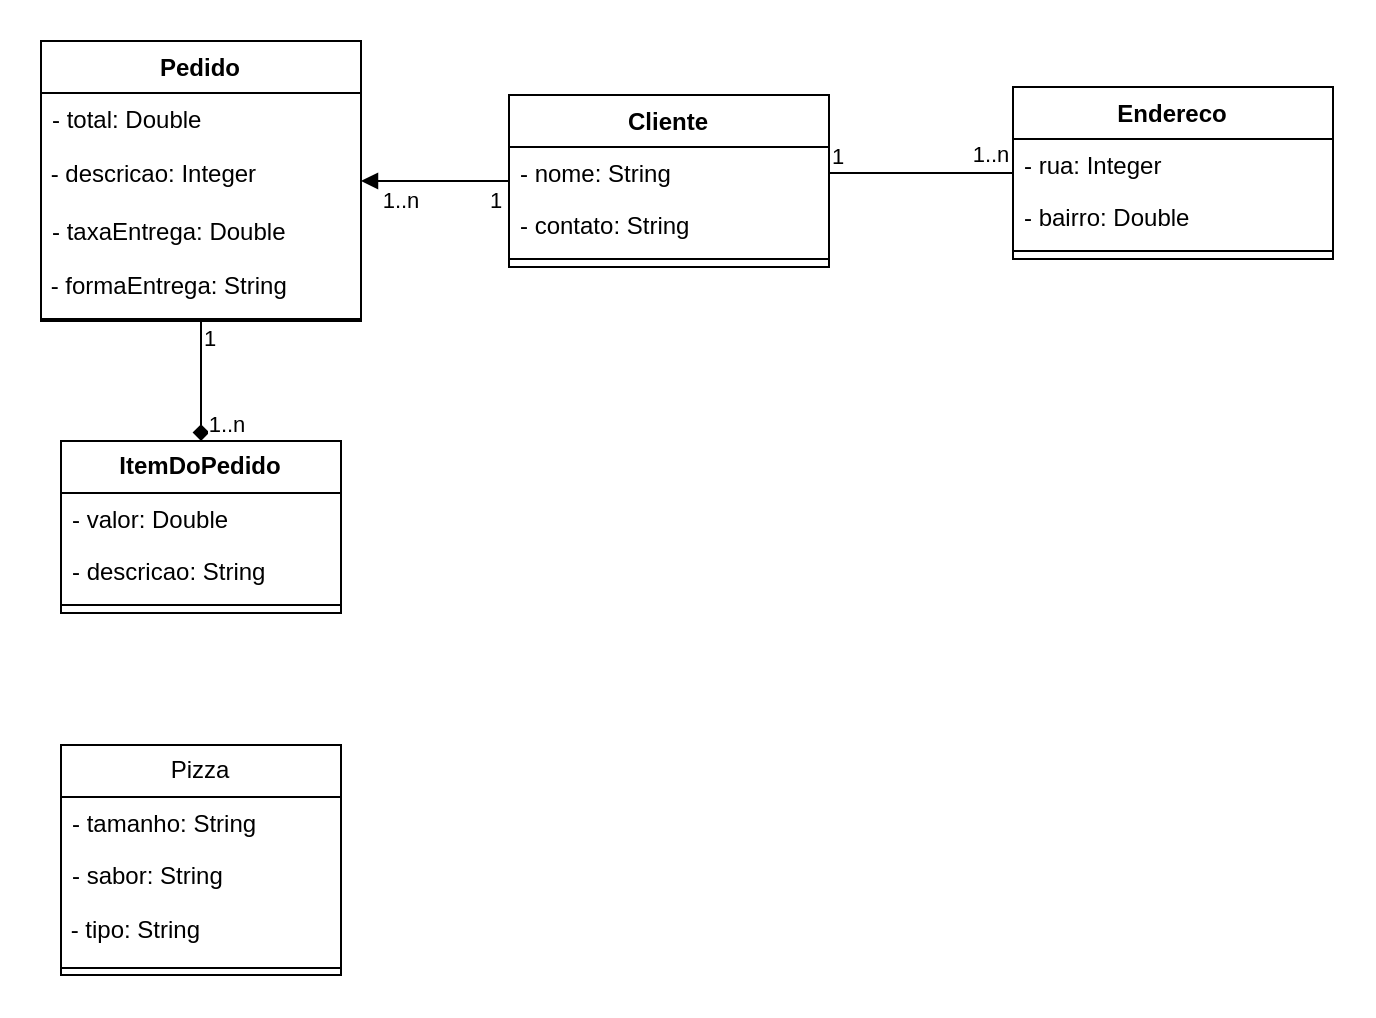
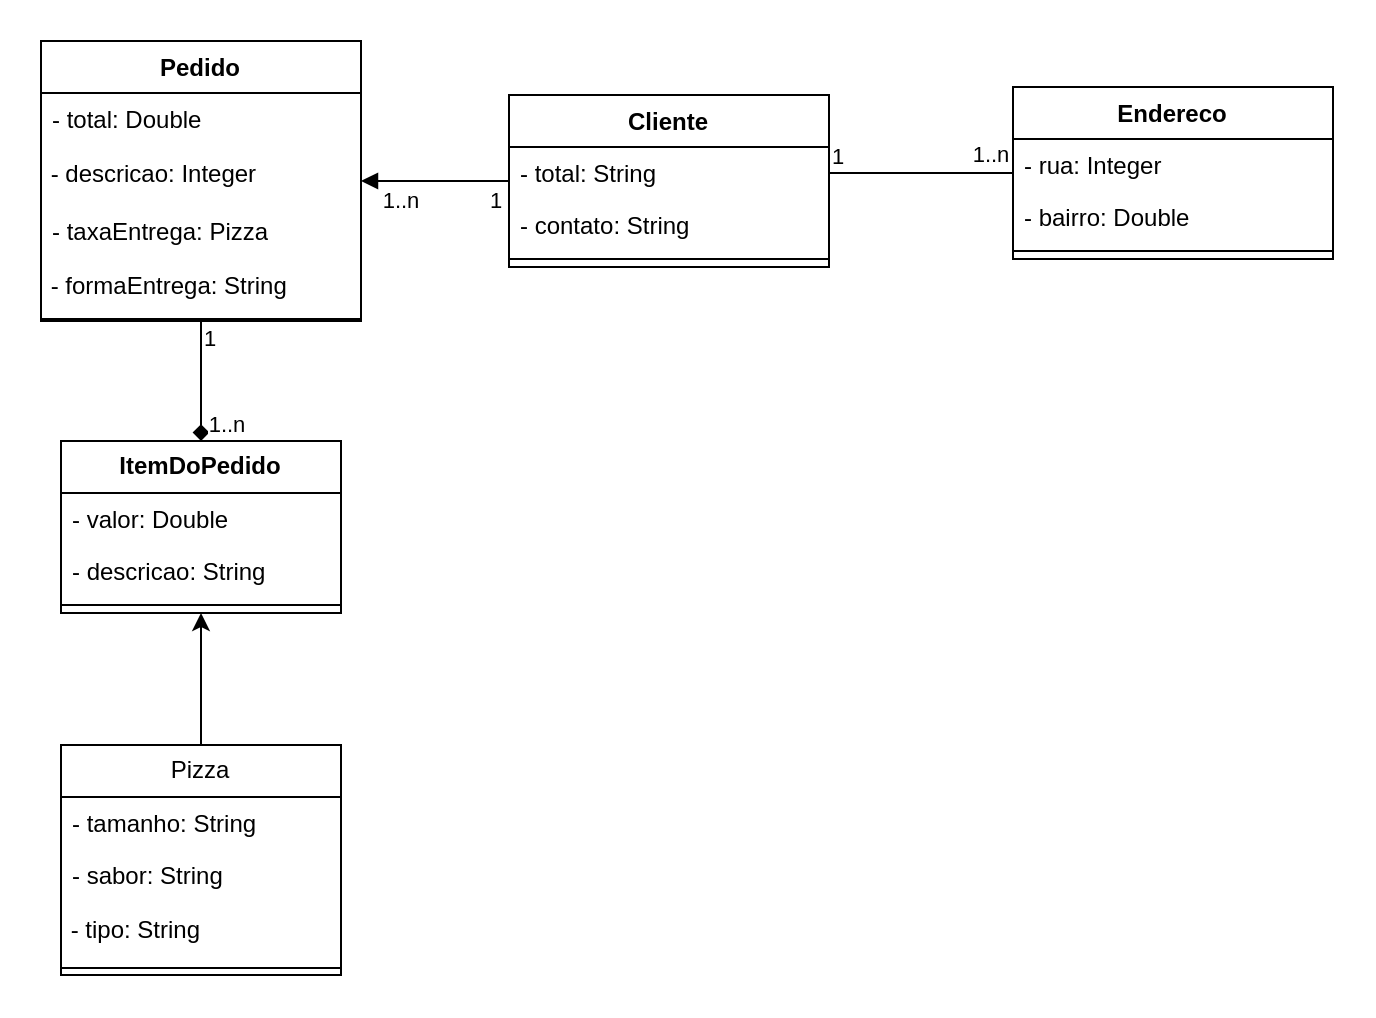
(603, 175) -> (606, 175)
(182, 233) -> (175, 233)
none -> (201, 684)
